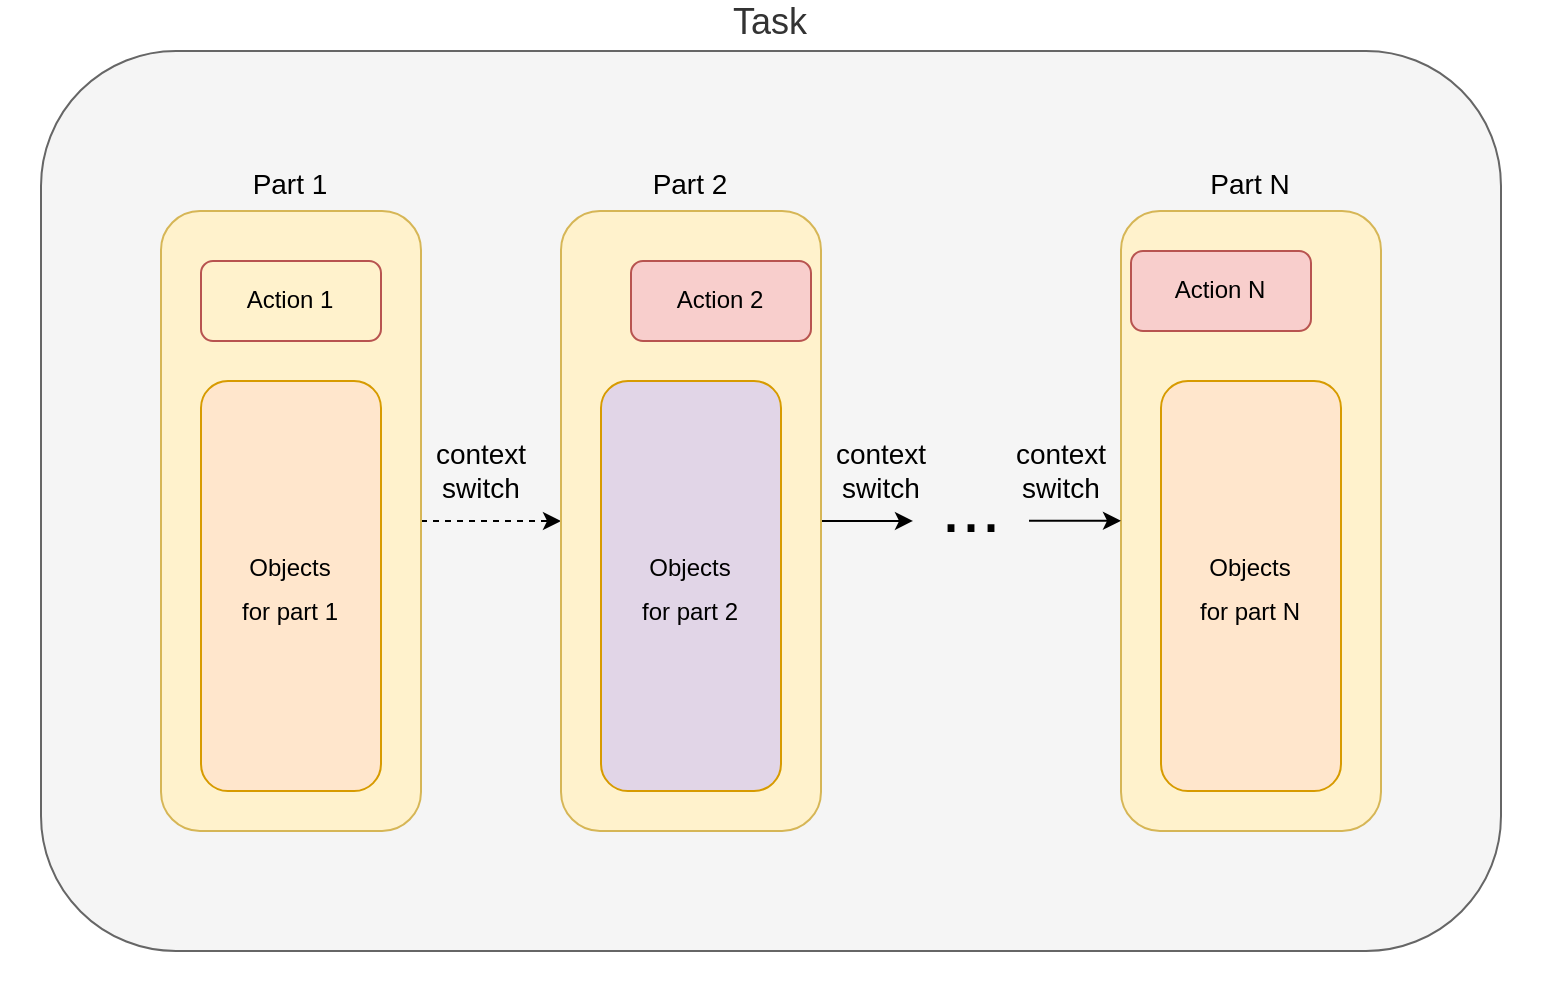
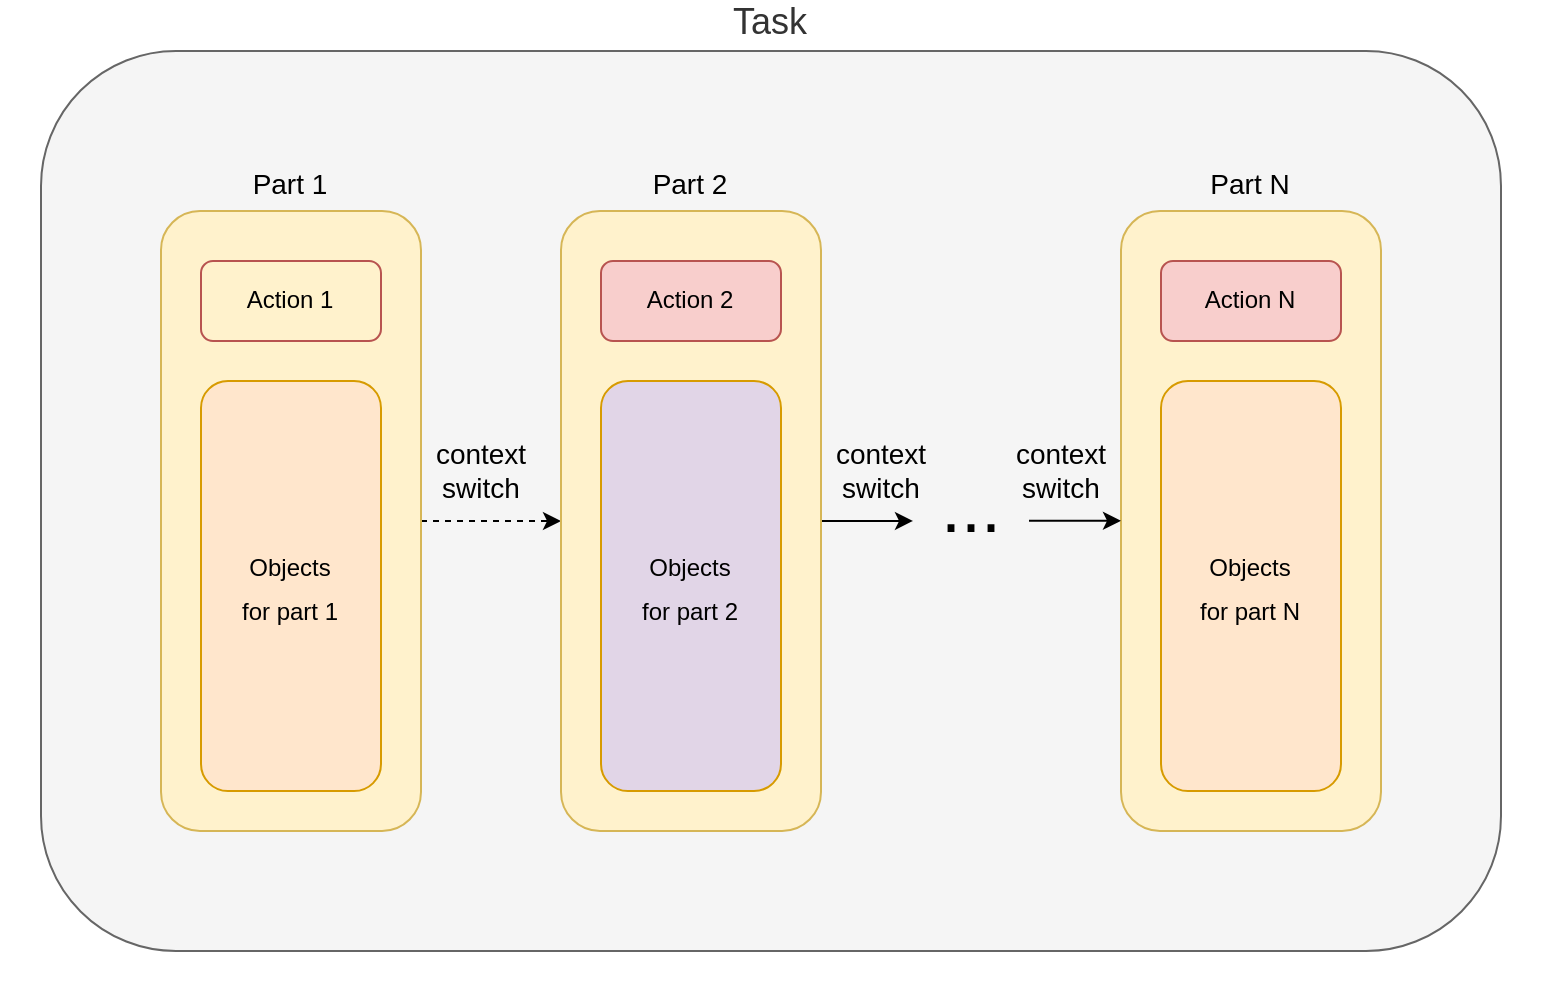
(1221, 291) -> (1251, 301)
(721, 301) -> (691, 301)
